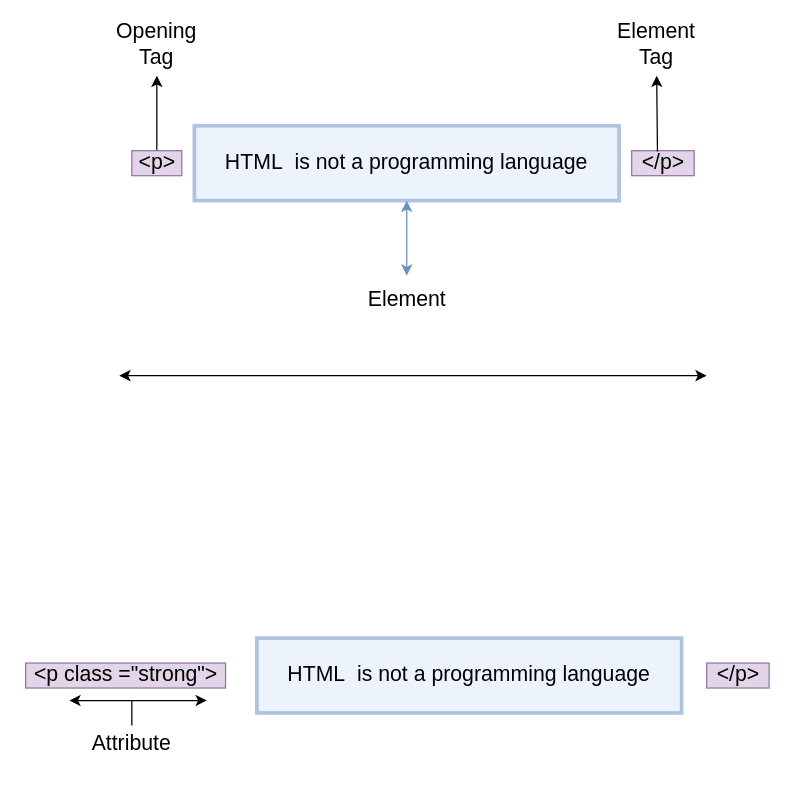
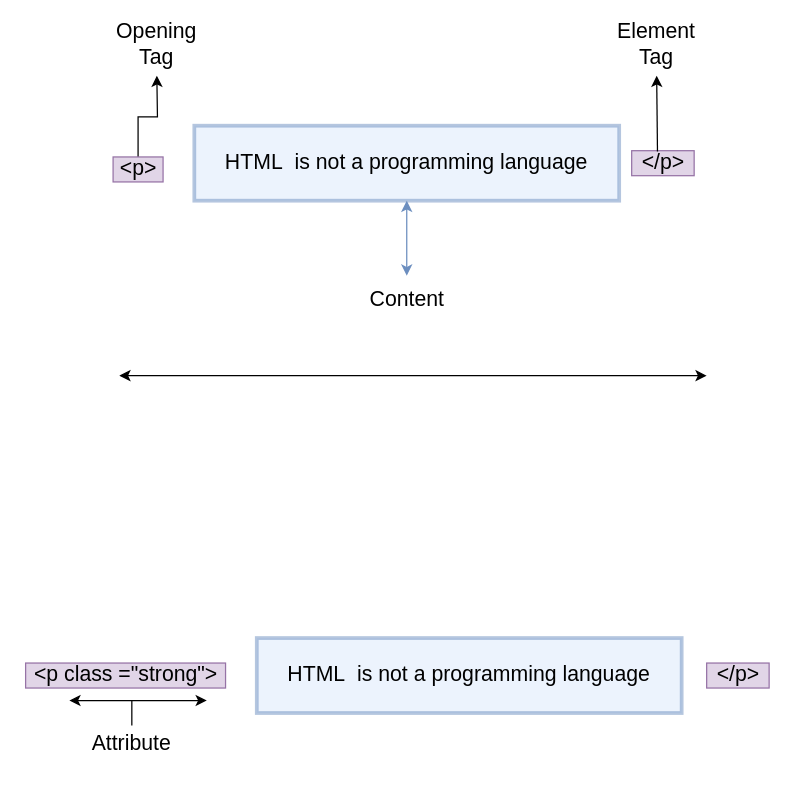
(157, 163) -> (138, 169)
(408, 301) -> (408, 301)
